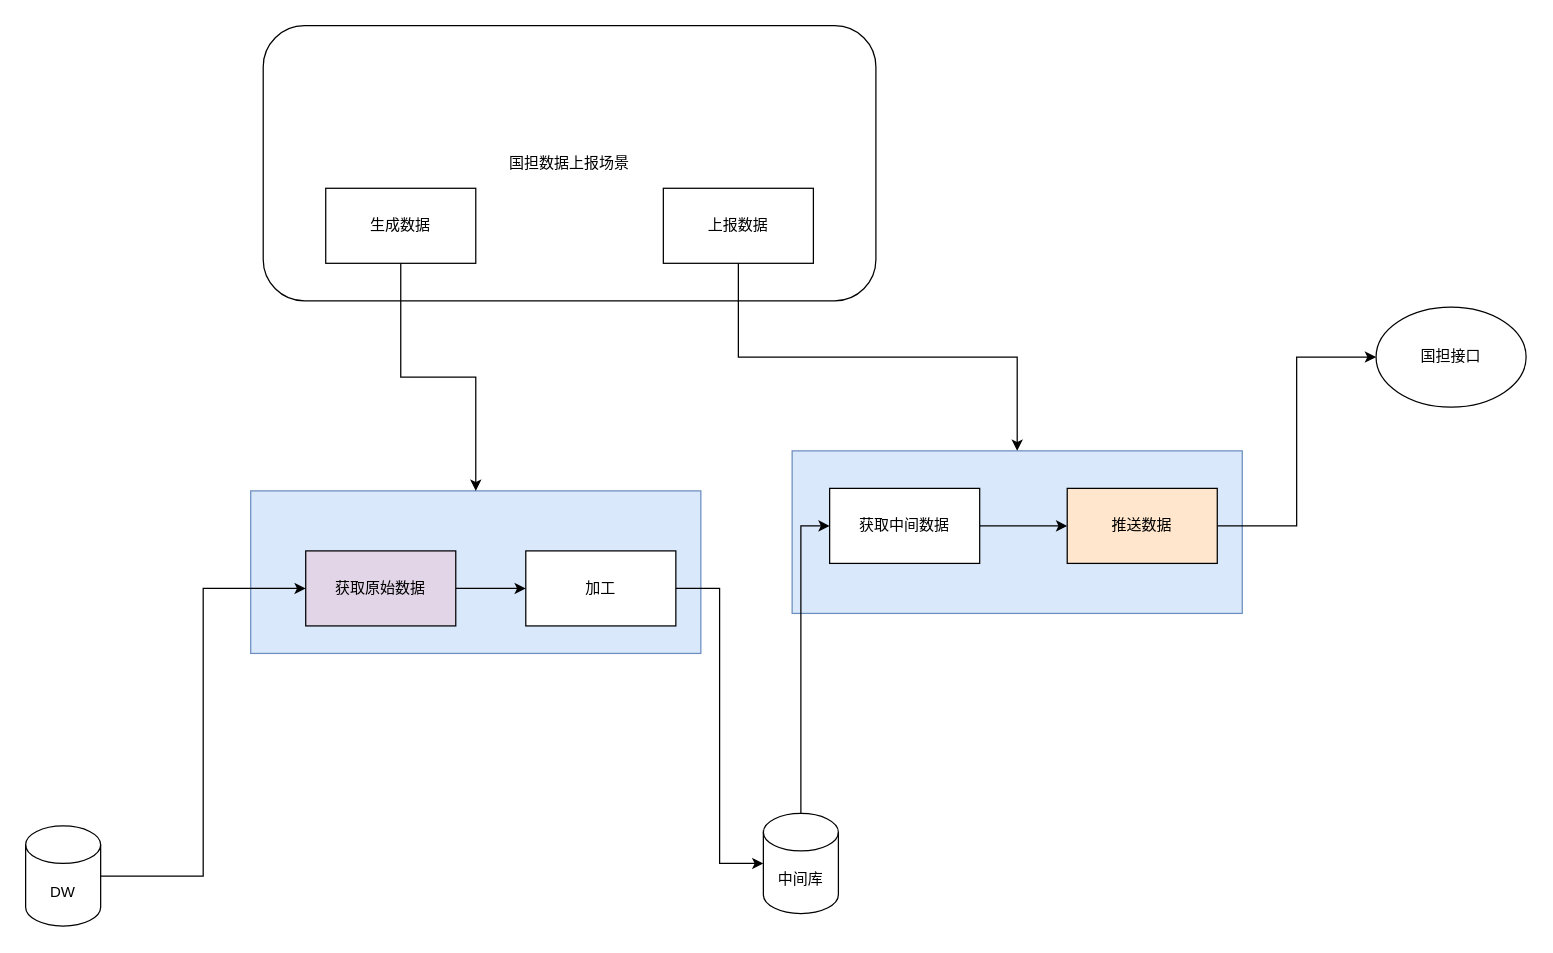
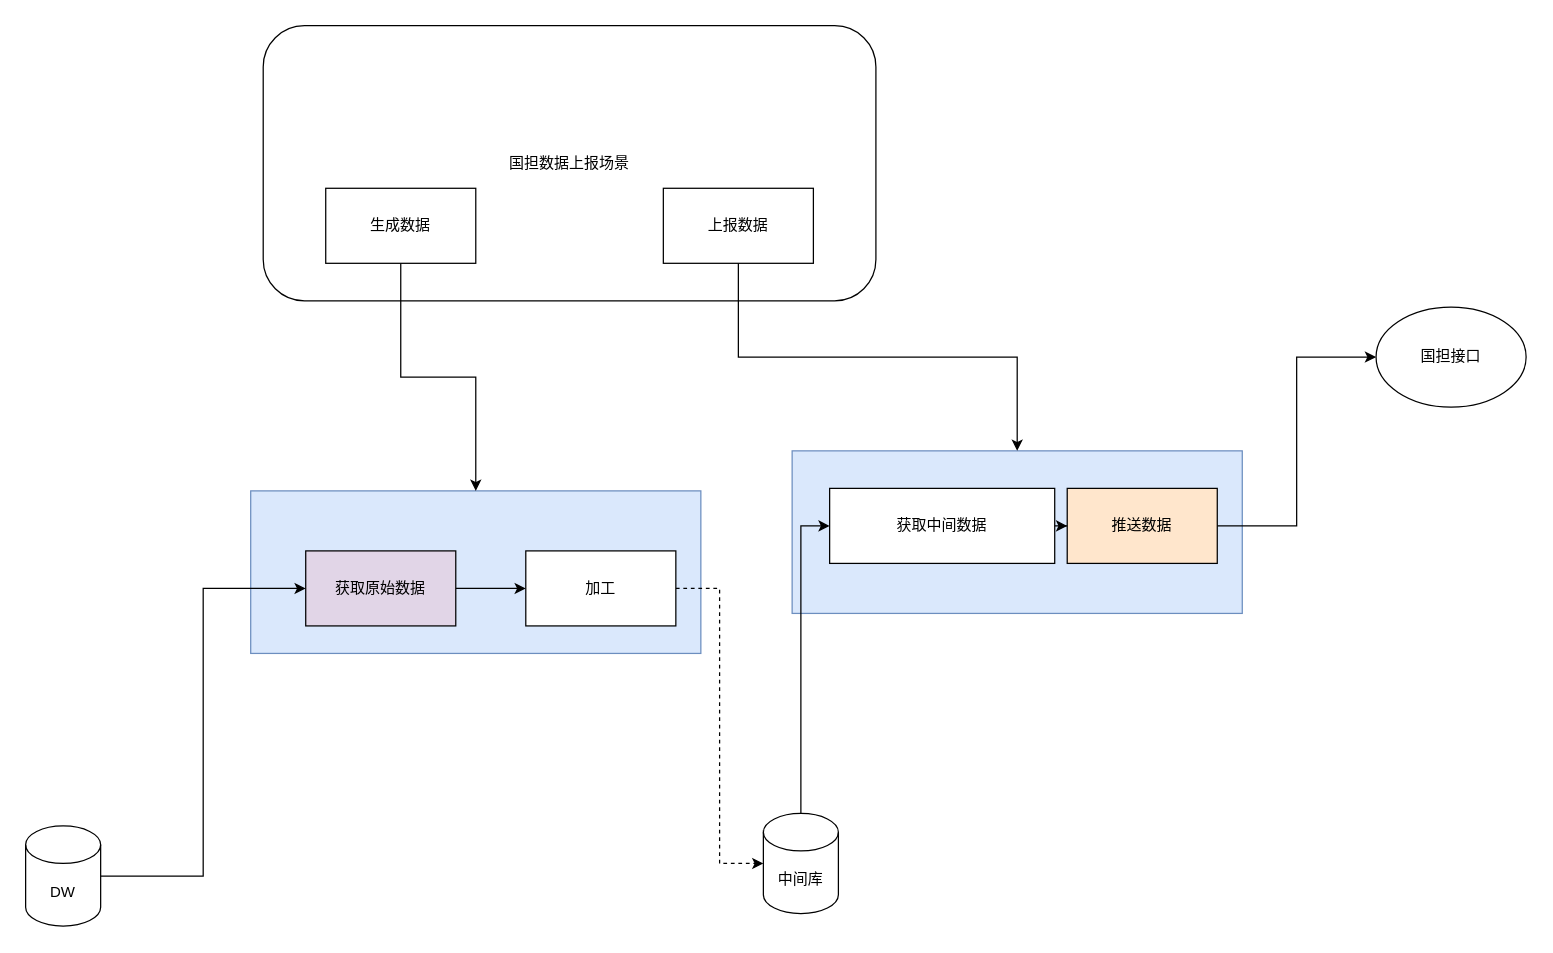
(904, 526) -> (942, 526)
(719, 722) -> (719, 722)
